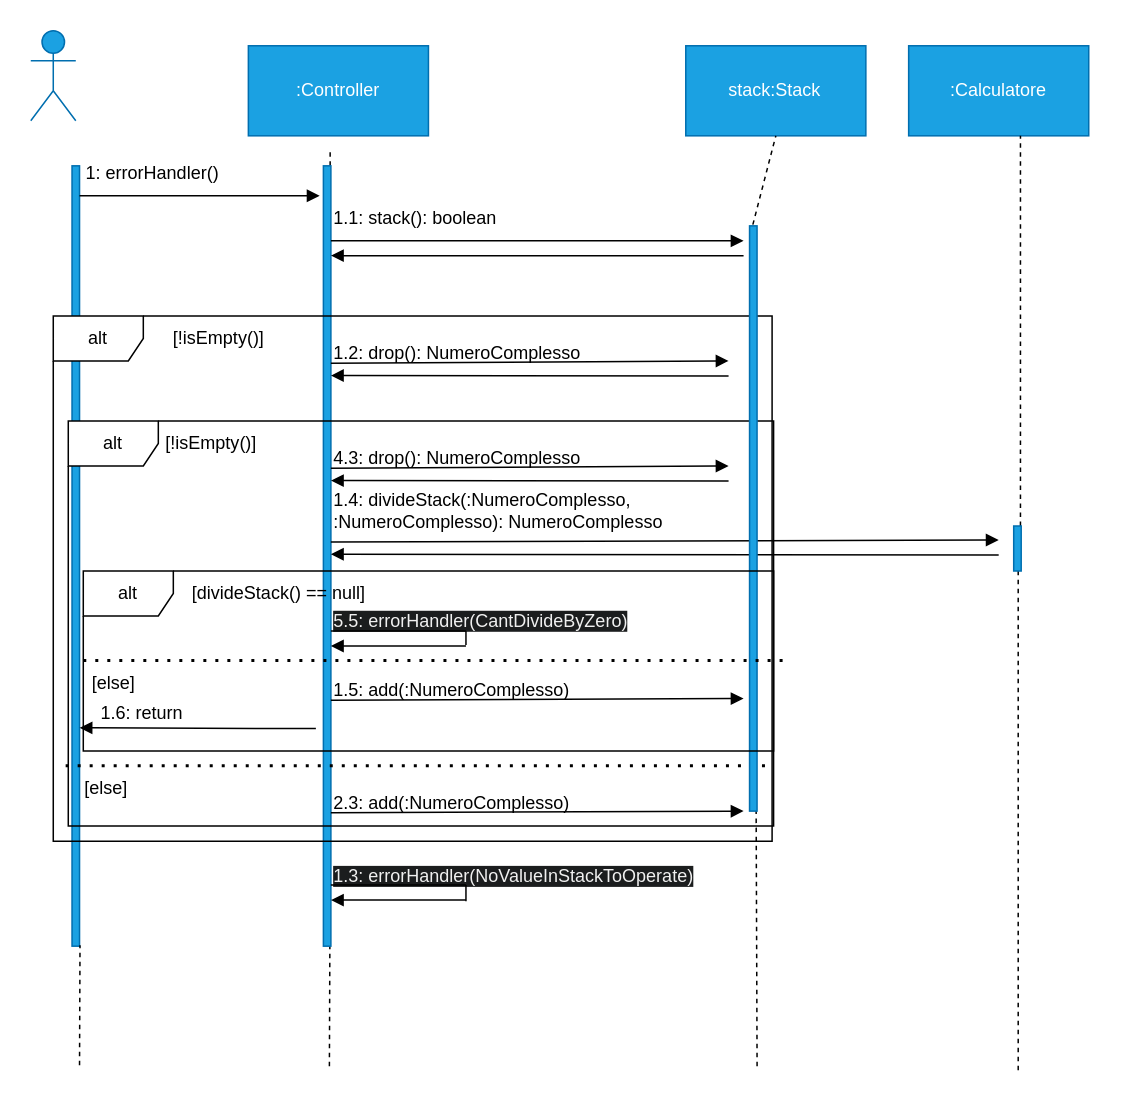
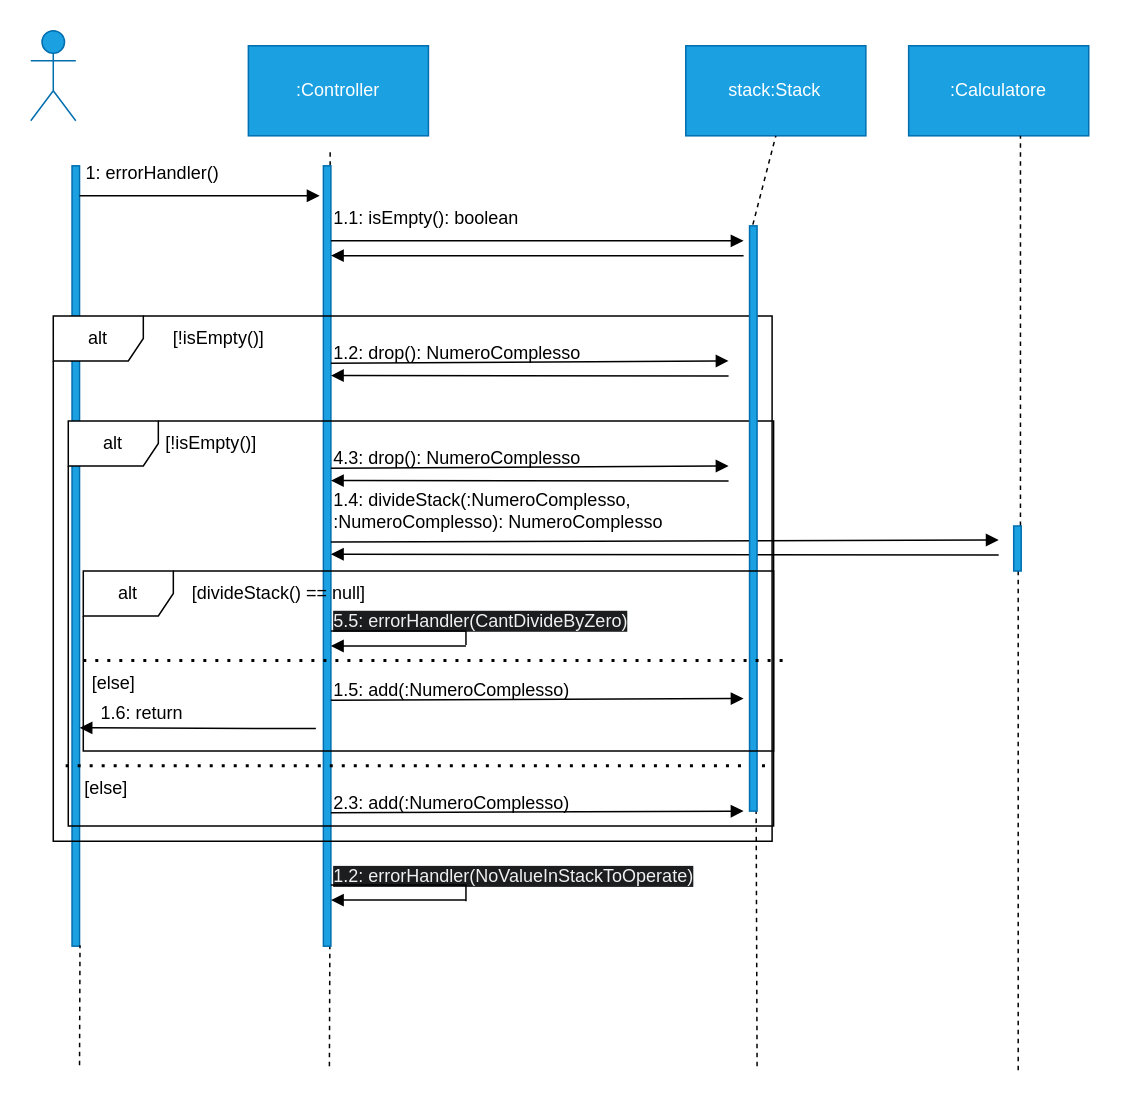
(426, 218) -> (433, 218)
(516, 888) -> (516, 888)
